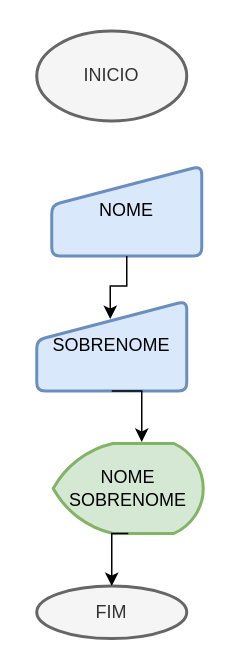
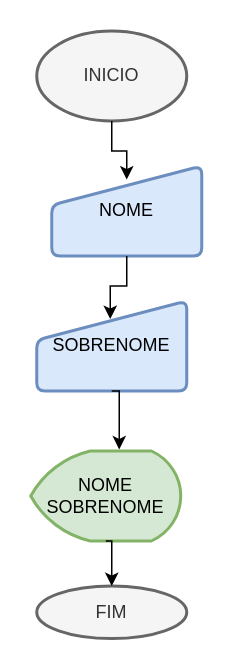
none -> (113, 151)
(128, 488) -> (106, 496)
